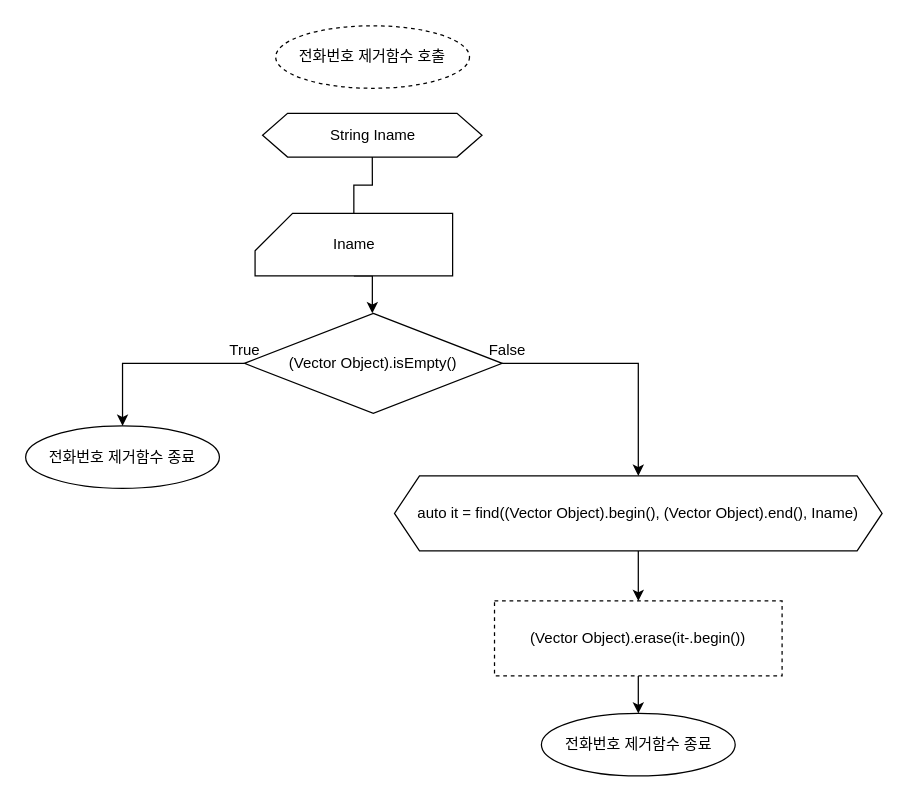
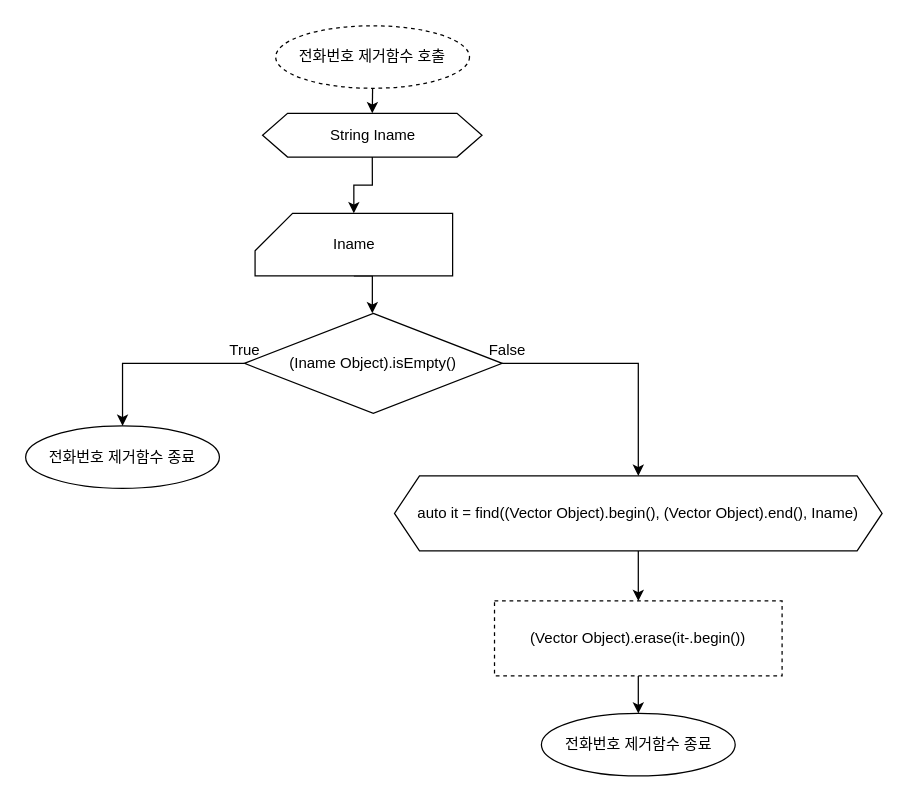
none -> (372, 96)
(354, 206) -> (354, 203)
(373, 363) -> (373, 363)
